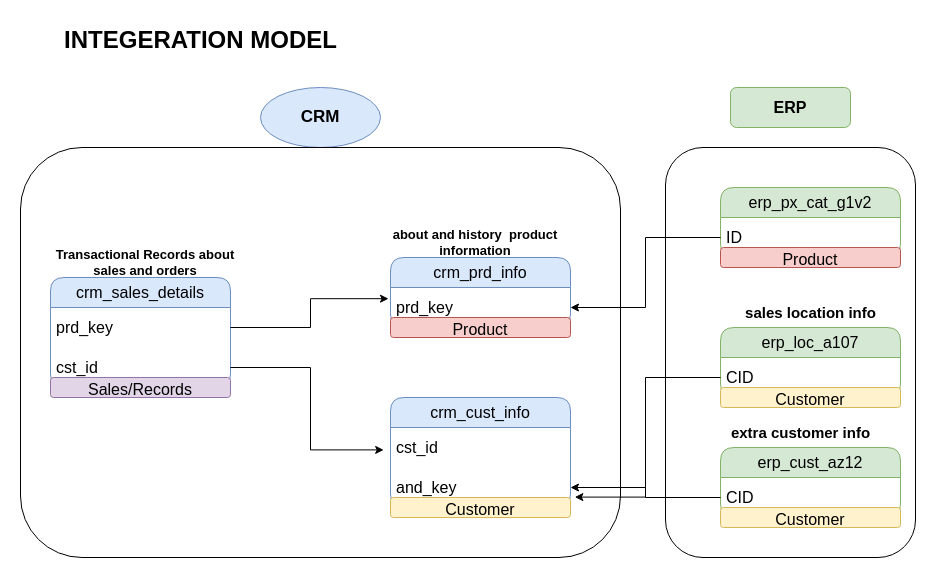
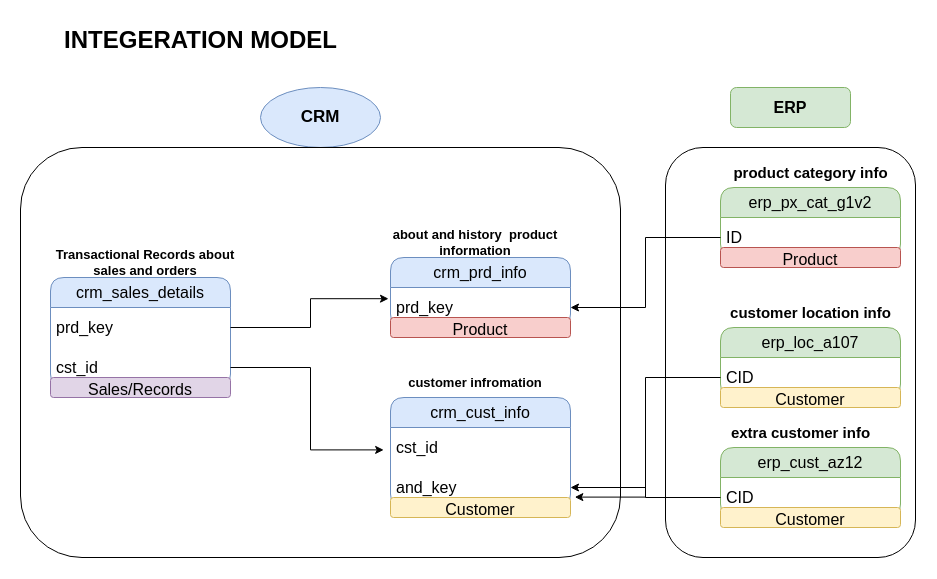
none -> (811, 173)
(811, 313) -> (811, 313)
none -> (476, 383)
